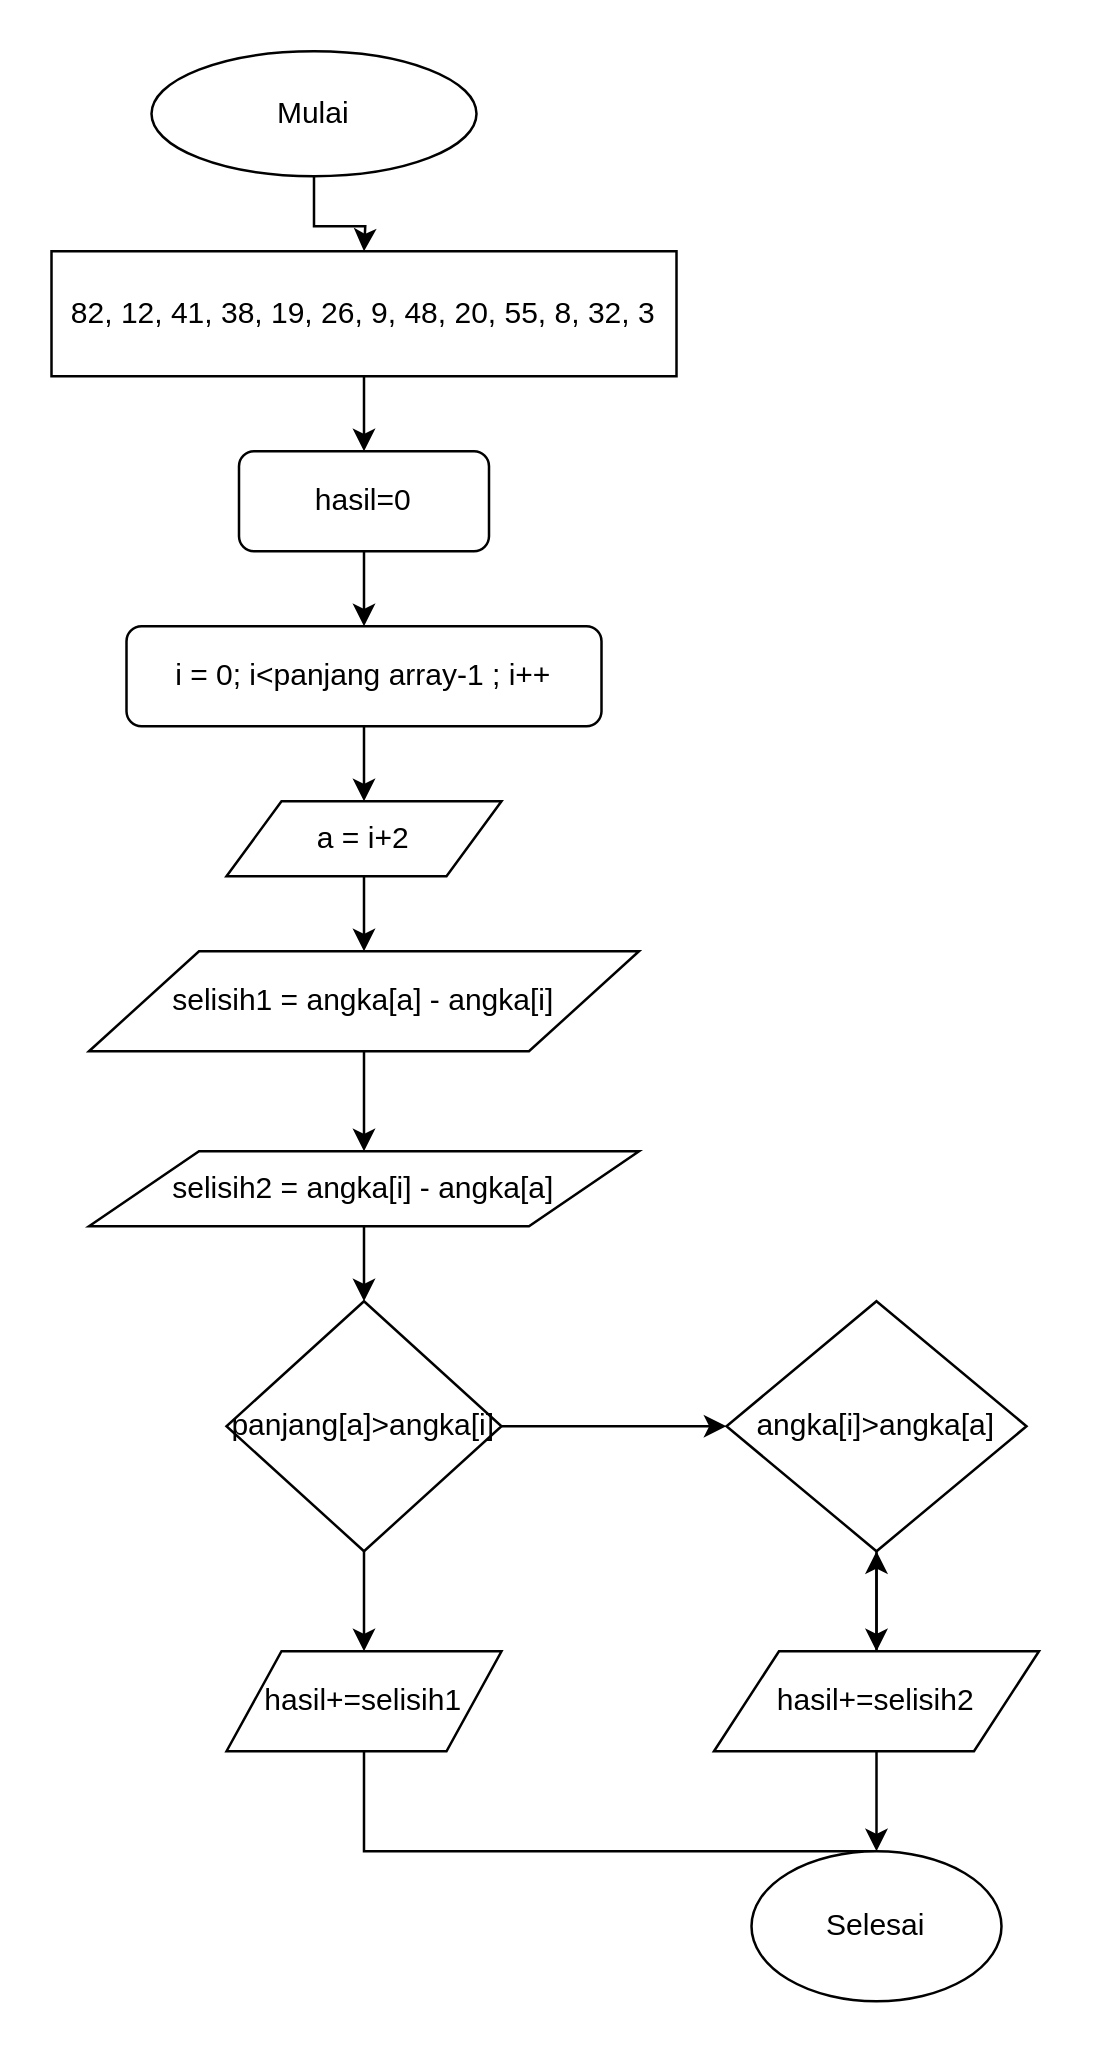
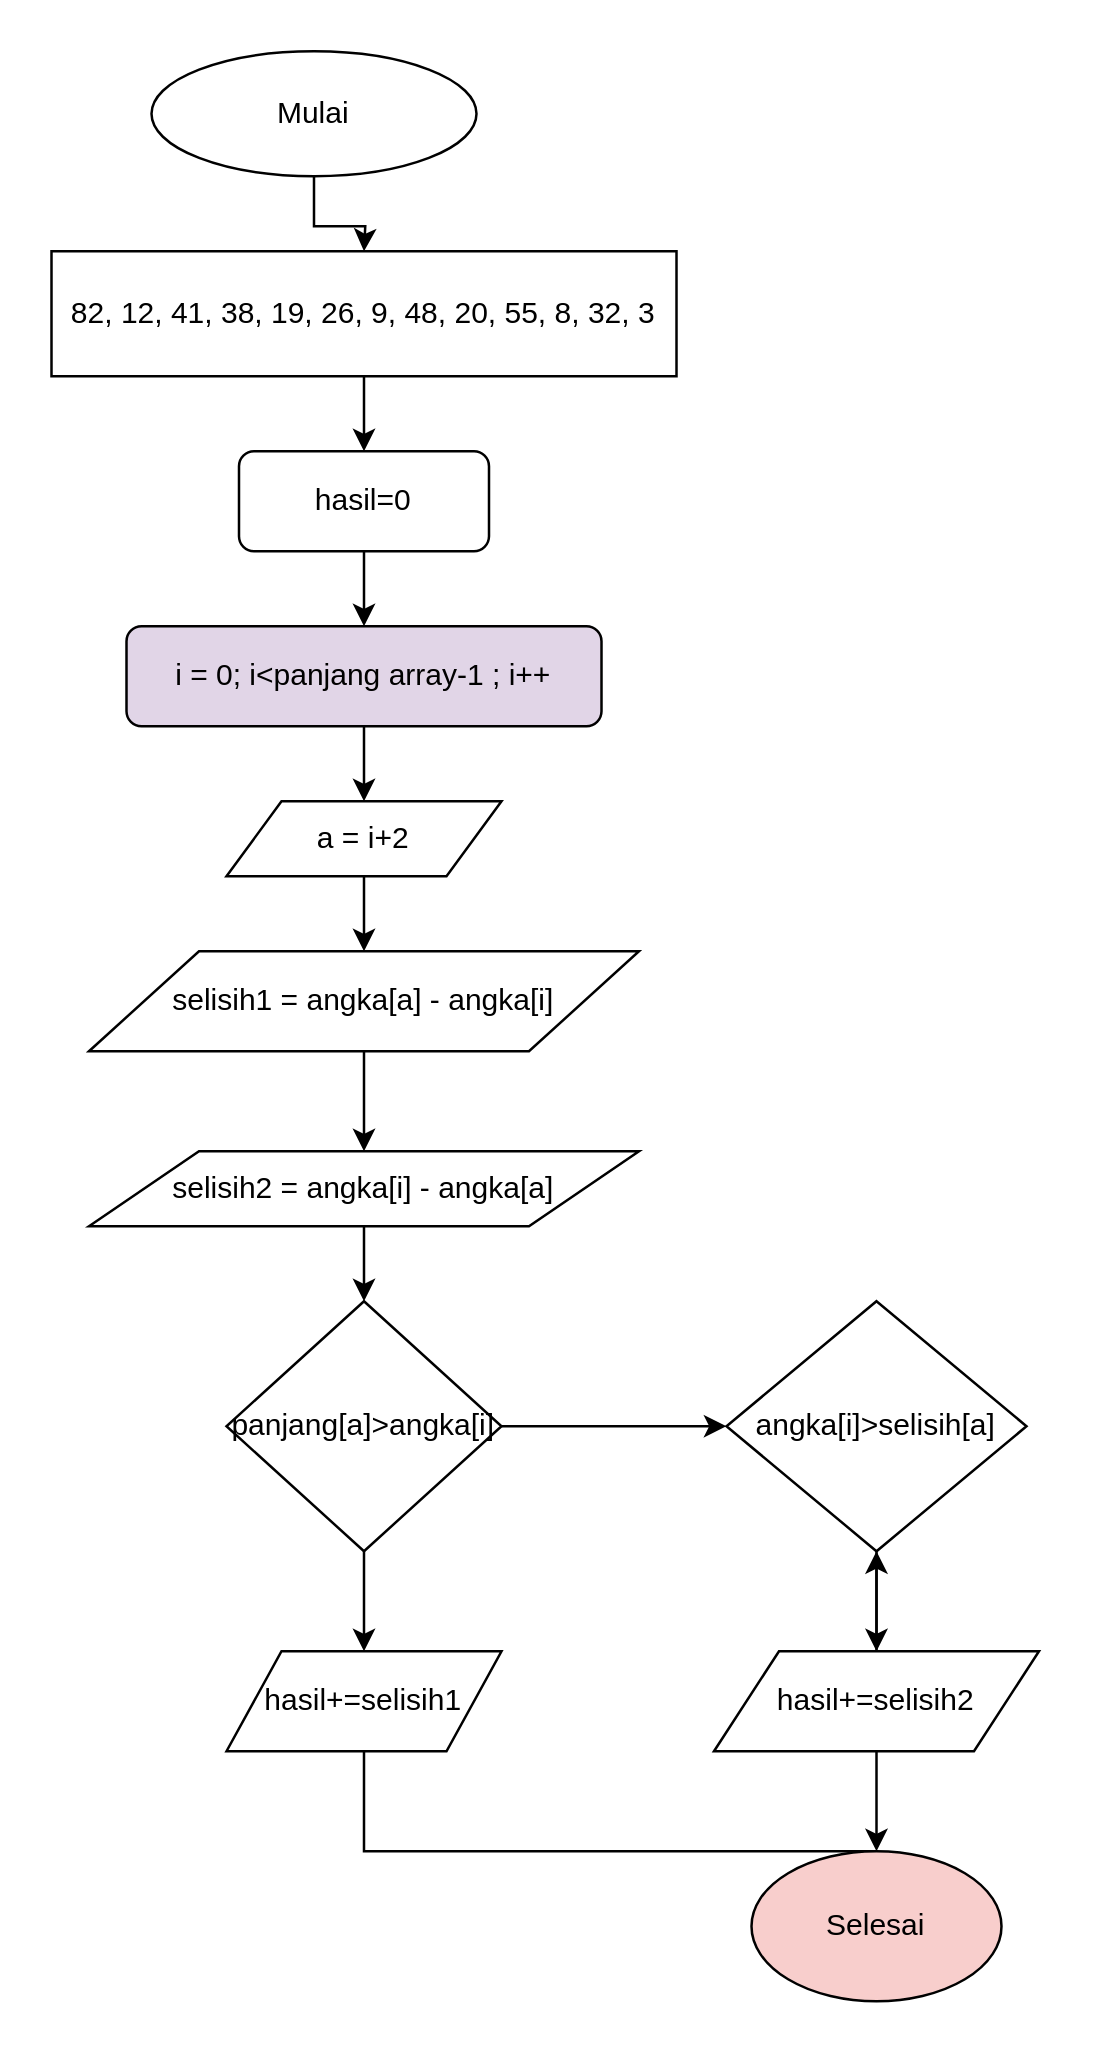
(364, 676) -> (364, 676)
(876, 1426) -> (876, 1426)
(876, 1926) -> (876, 1926)
